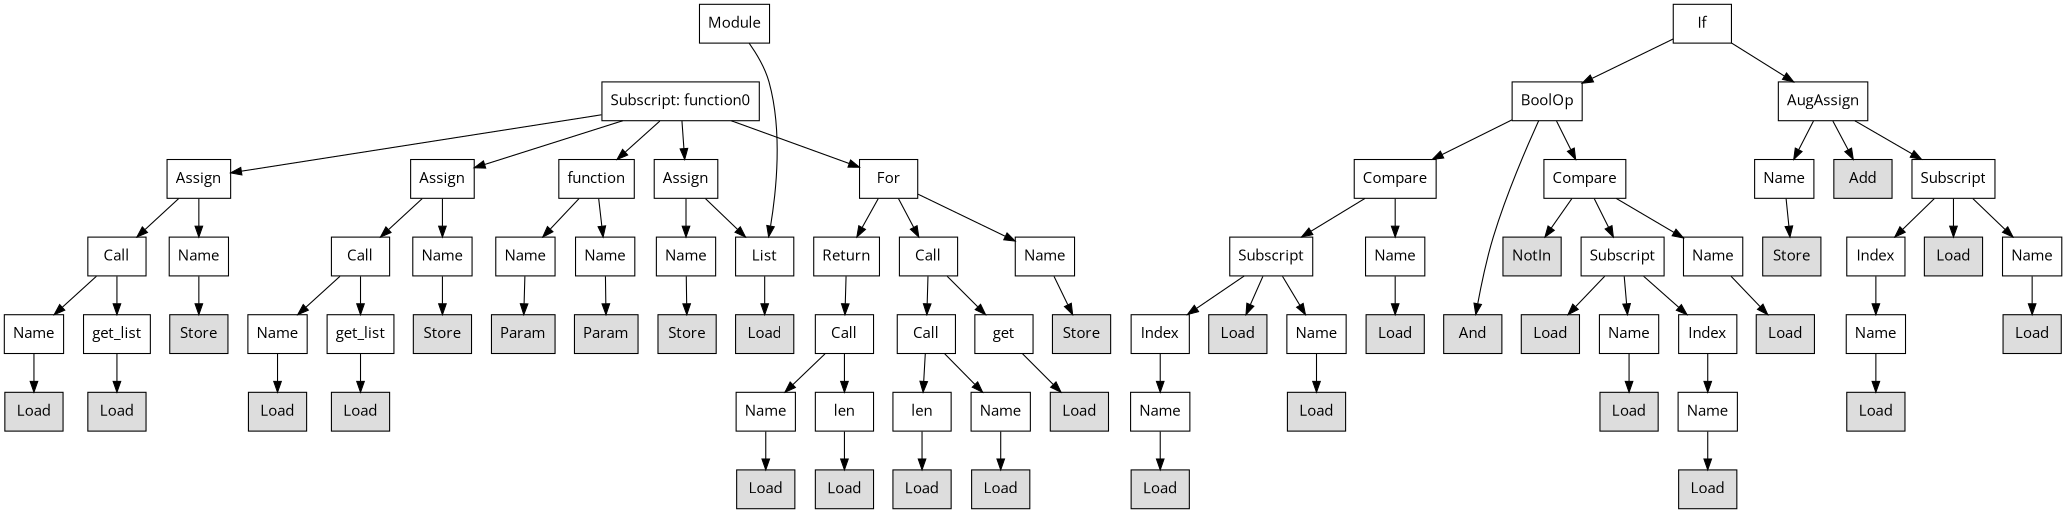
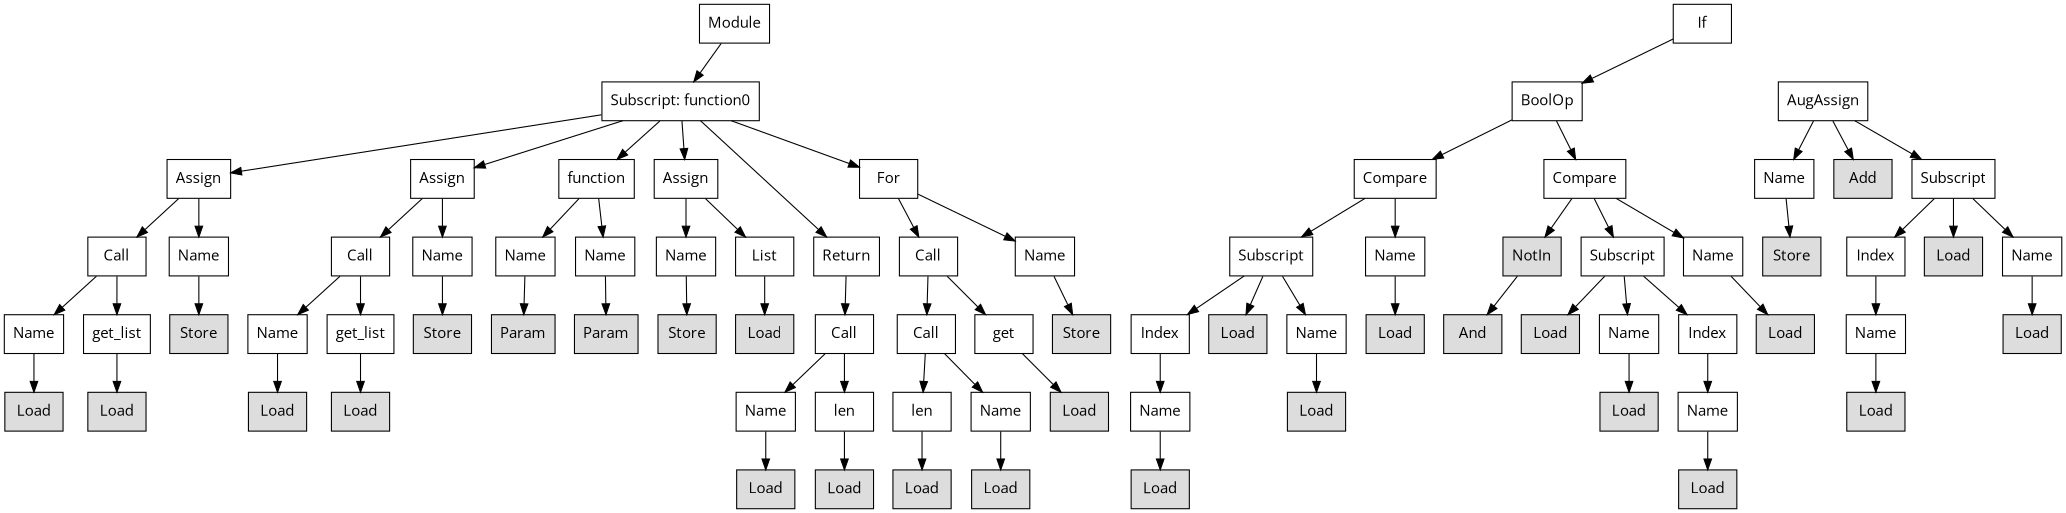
(1758, 60) -> none
(776, 127) -> (711, 58)
(1502, 210) -> (1506, 291)
(870, 213) -> (760, 175)
